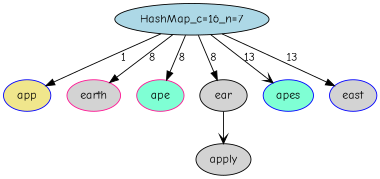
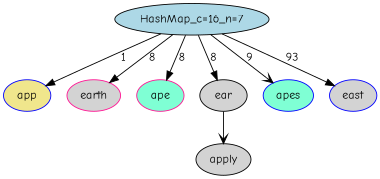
(250, 57) -> (250, 57)
(292, 57) -> (292, 57)
